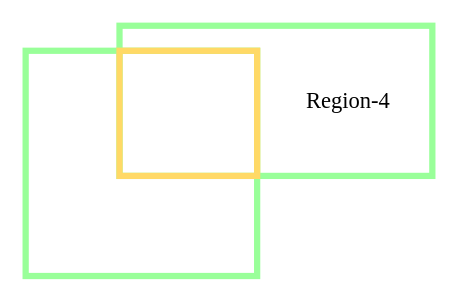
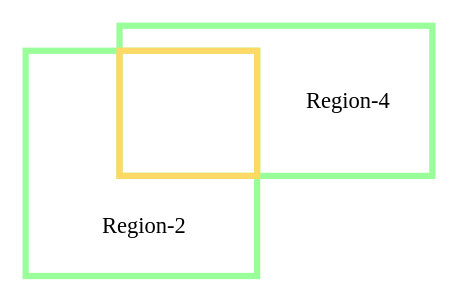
none -> (144, 226)
